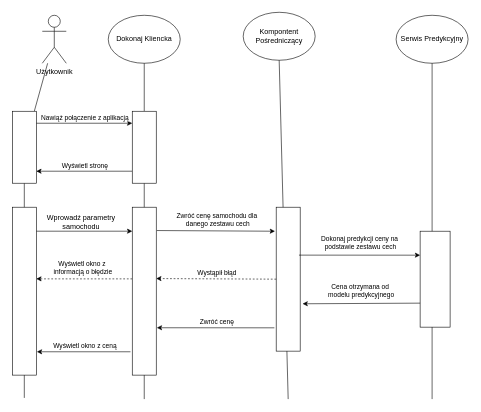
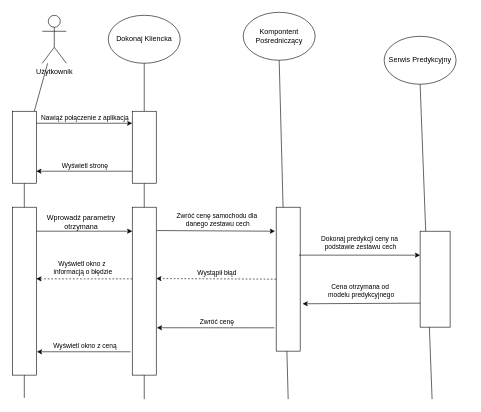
(432, 39) -> (420, 60)
(81, 222) -> (81, 222)
